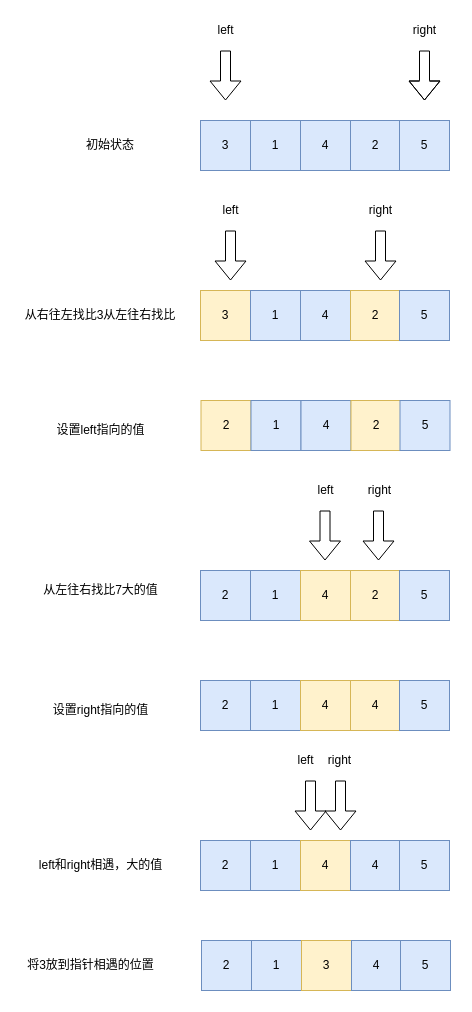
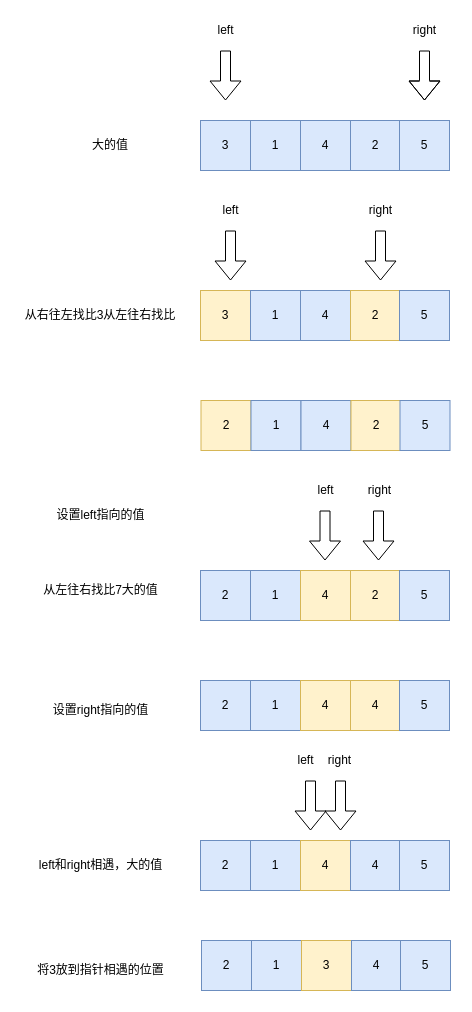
(111, 146) -> (111, 146)
(101, 431) -> (101, 516)
(91, 966) -> (101, 971)
